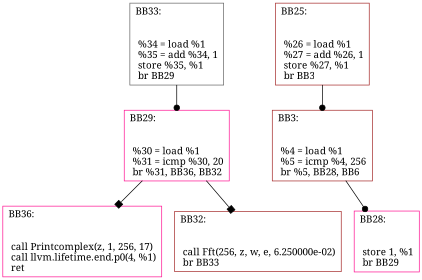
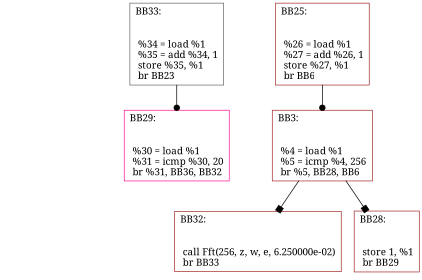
(155, 76) -> (155, 76)
(298, 76) -> (298, 76)
(217, 193) -> (290, 193)
(355, 194) -> (355, 194)
(82, 241) -> none
(387, 241) -> (387, 241)
